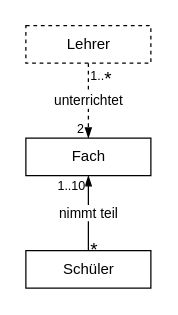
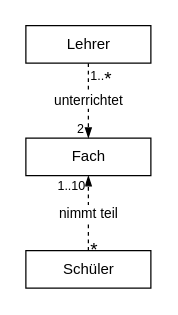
(88, 44) -> (88, 44)
(88, 233) -> (88, 233)
